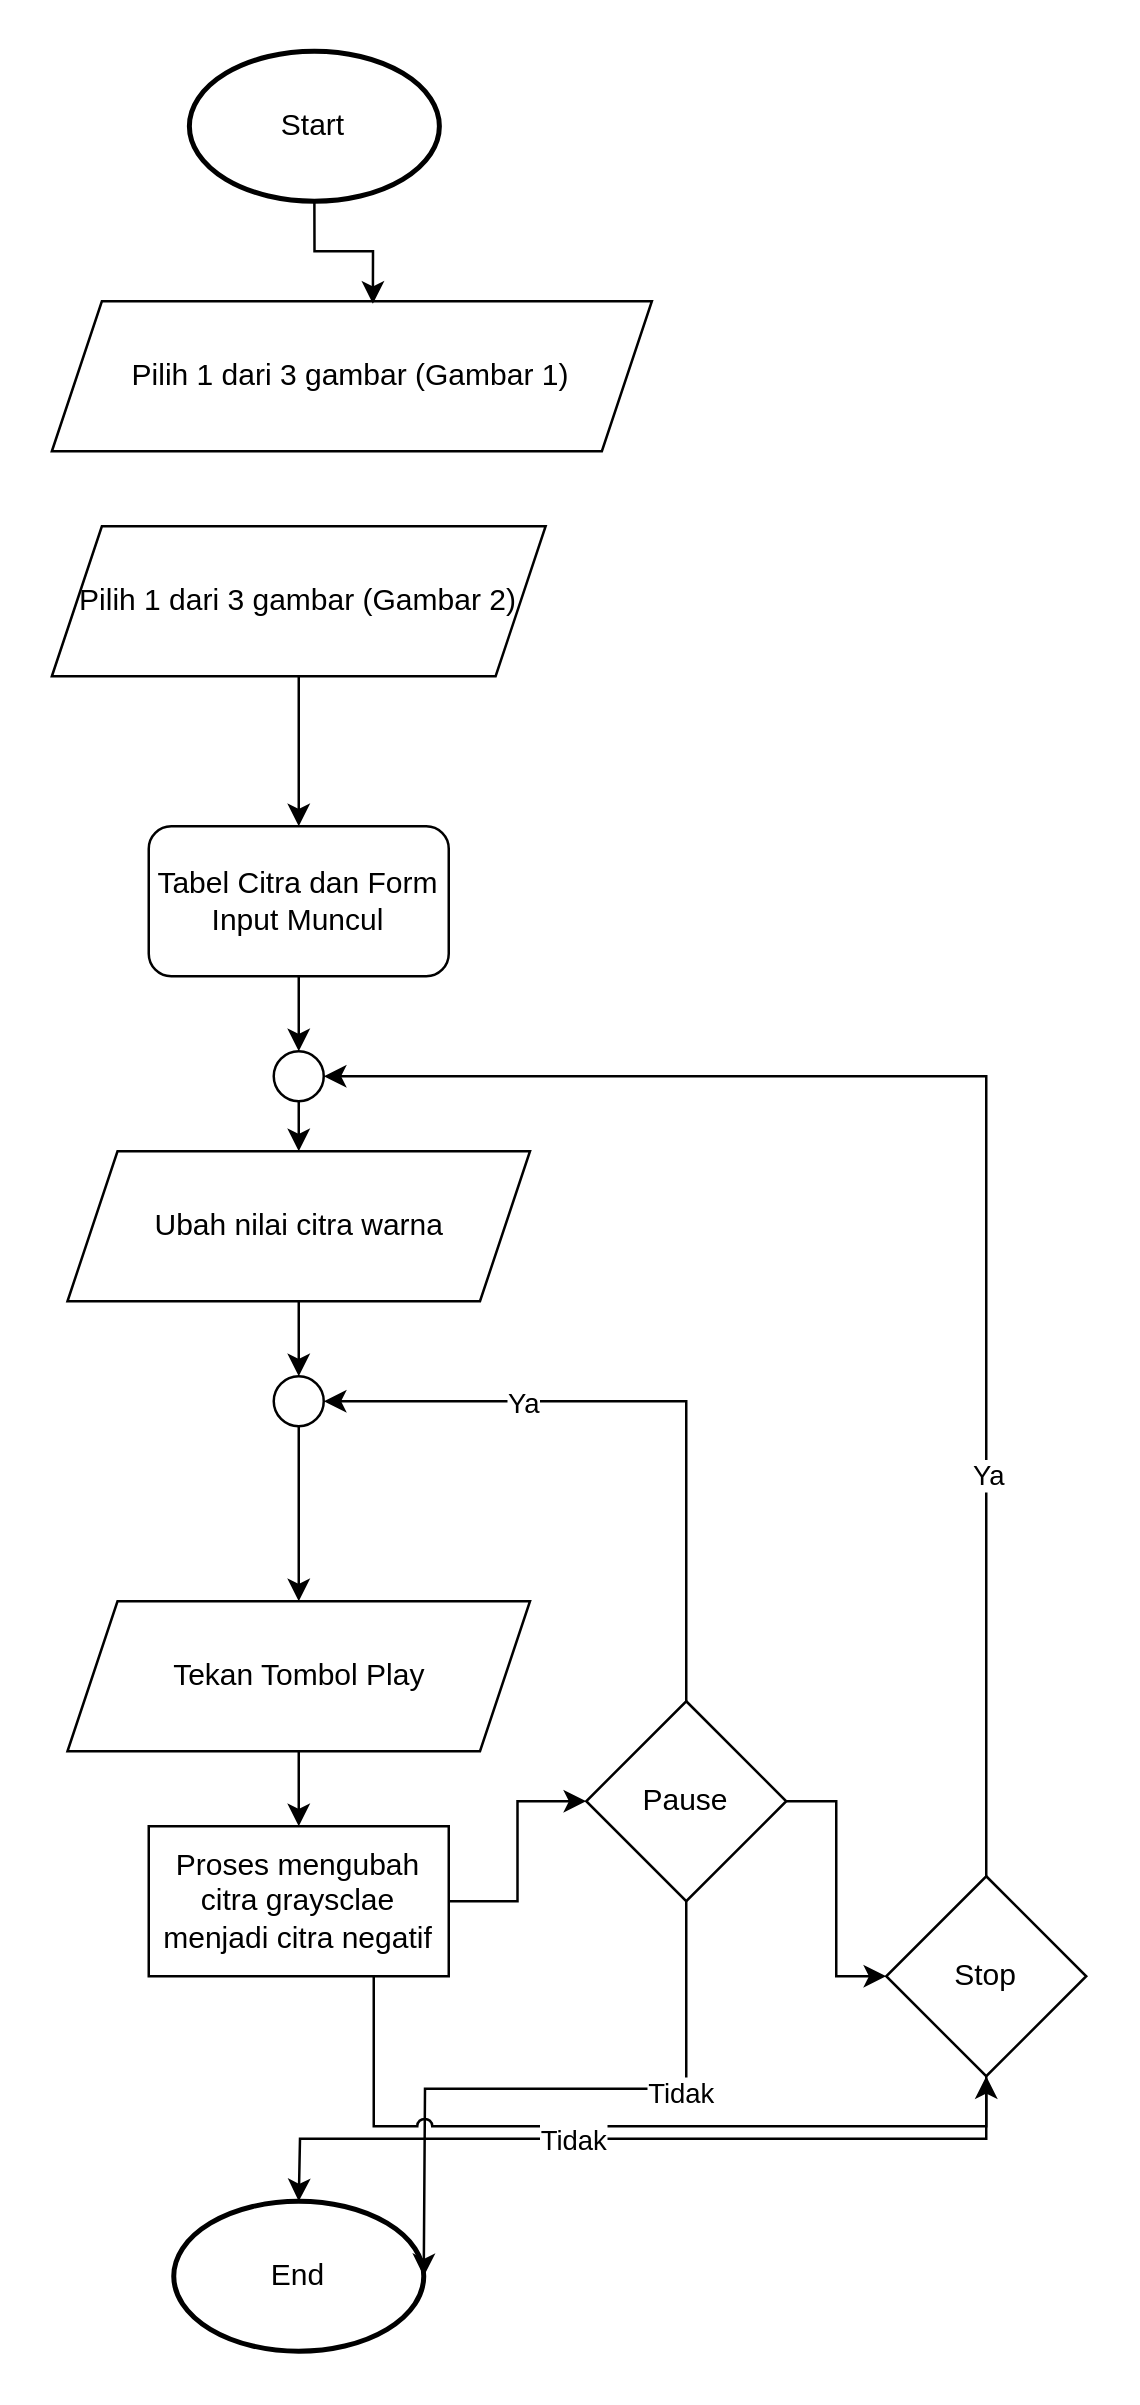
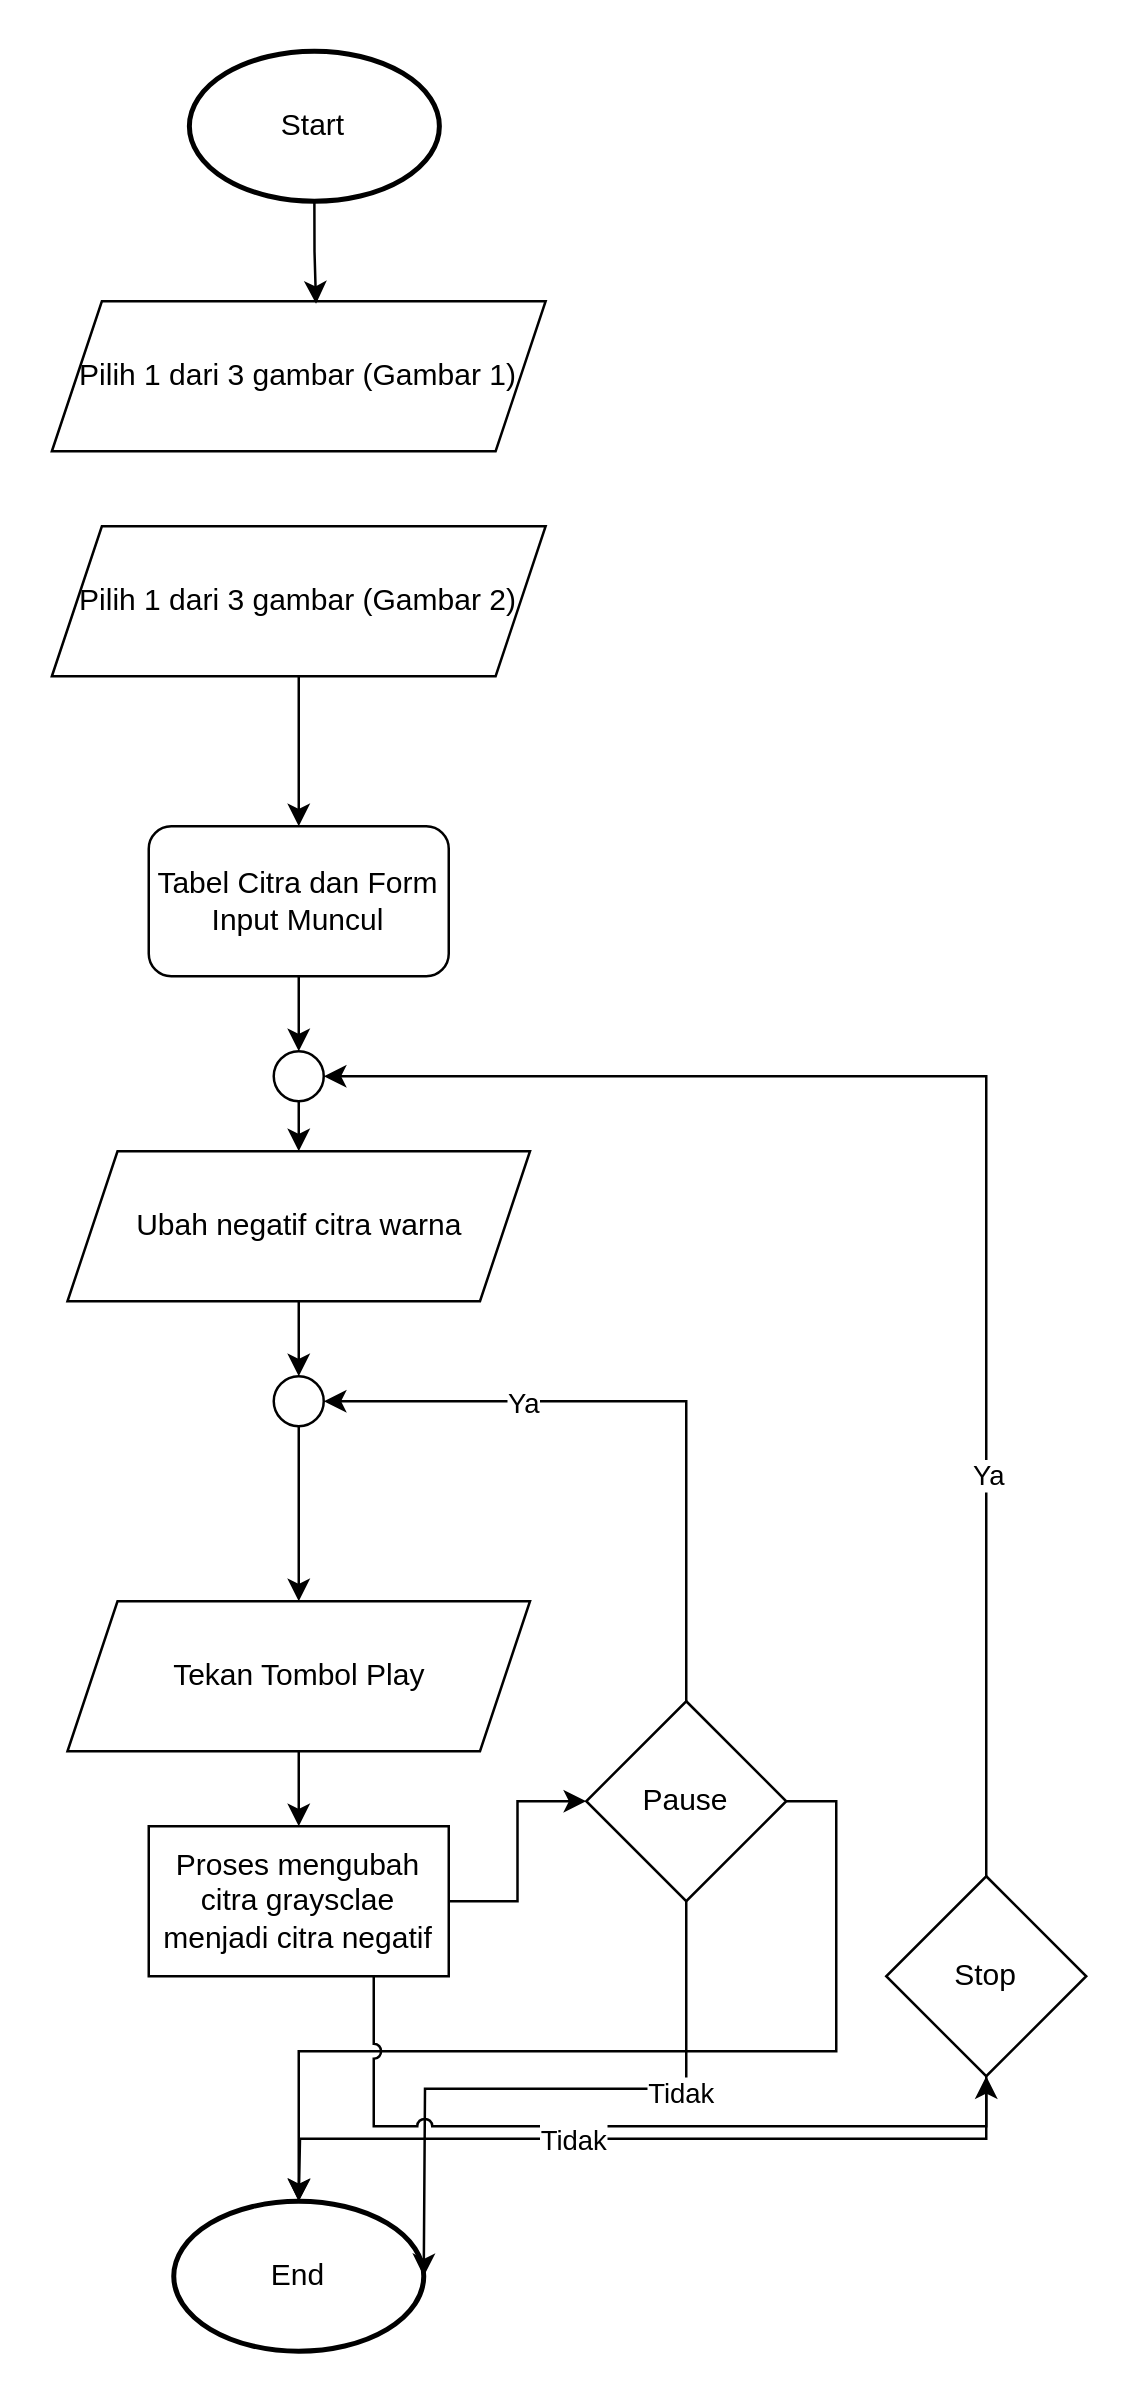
(352, 376) -> (299, 376)
(300, 1226) -> (300, 1226)
(851, 1976) -> (533, 2051)
